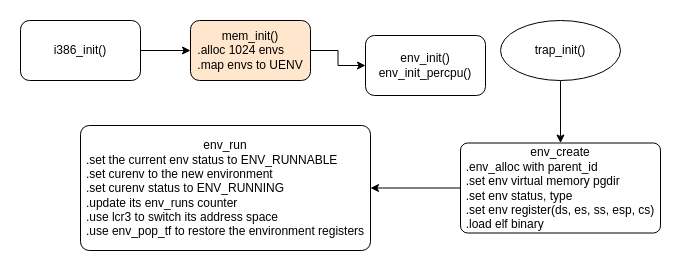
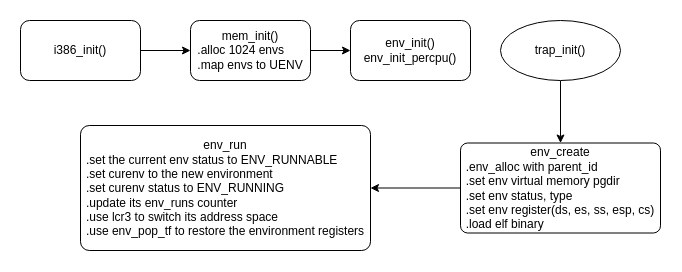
(251, 51) -> (251, 51)
(426, 66) -> (411, 51)
